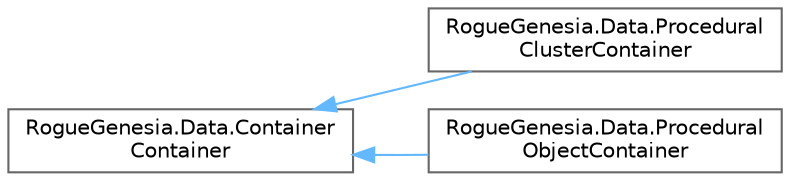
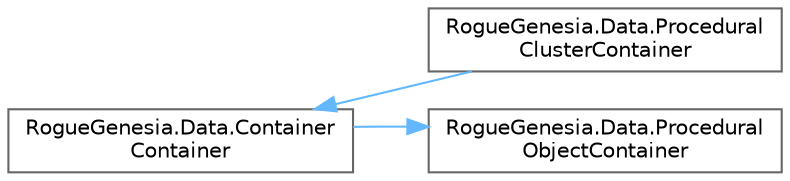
(401, 155) -> (380, 127)
